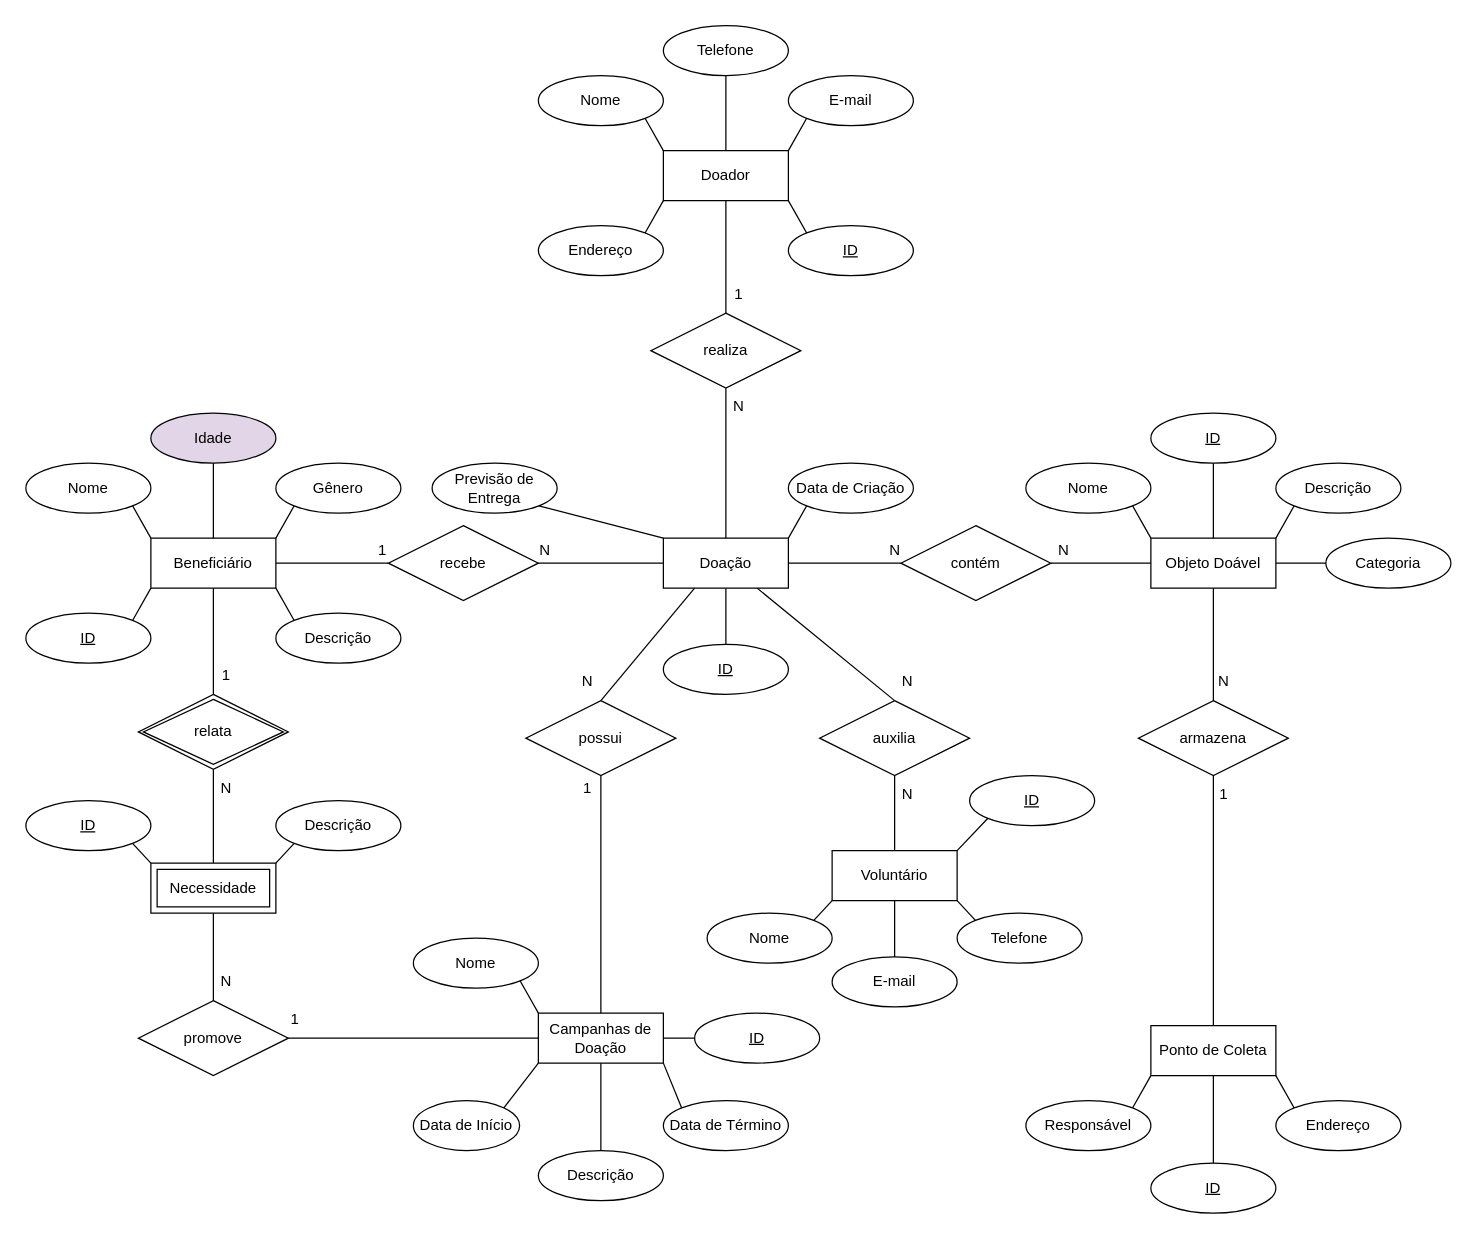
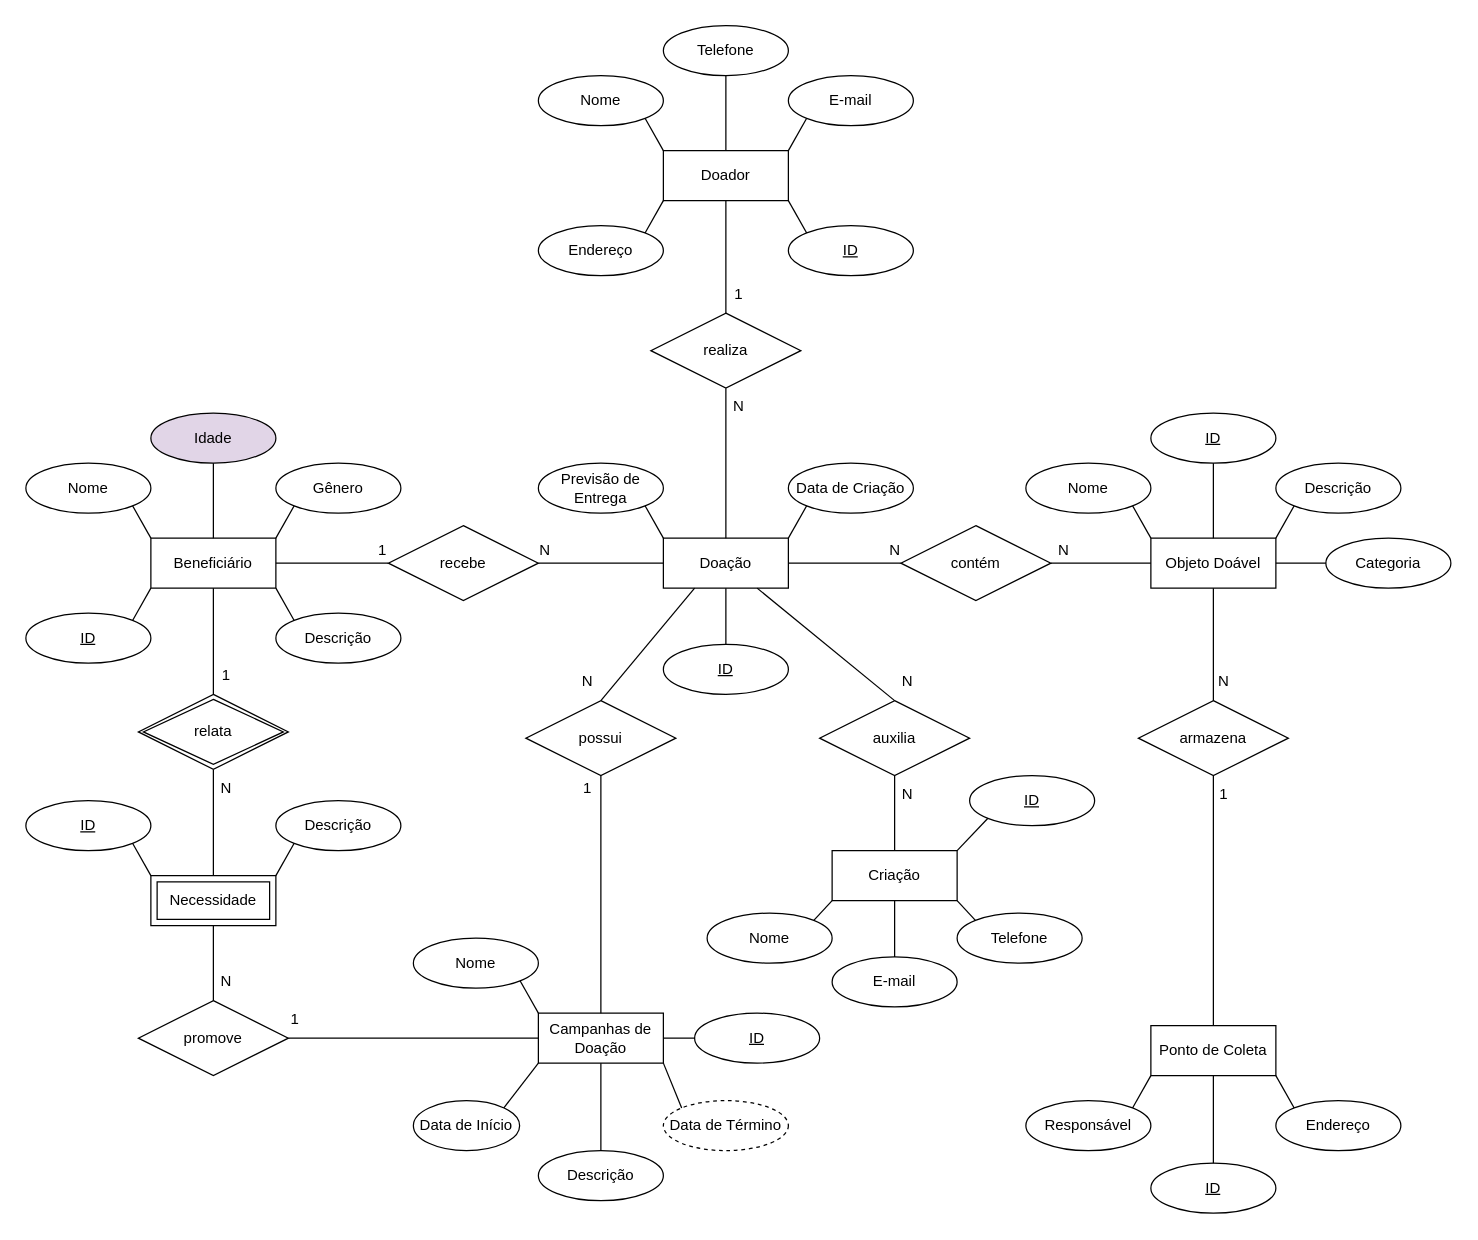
(494, 488) -> (601, 488)
(894, 876) -> (894, 876)
(213, 888) -> (213, 901)
(726, 1126) -> (726, 1126)
